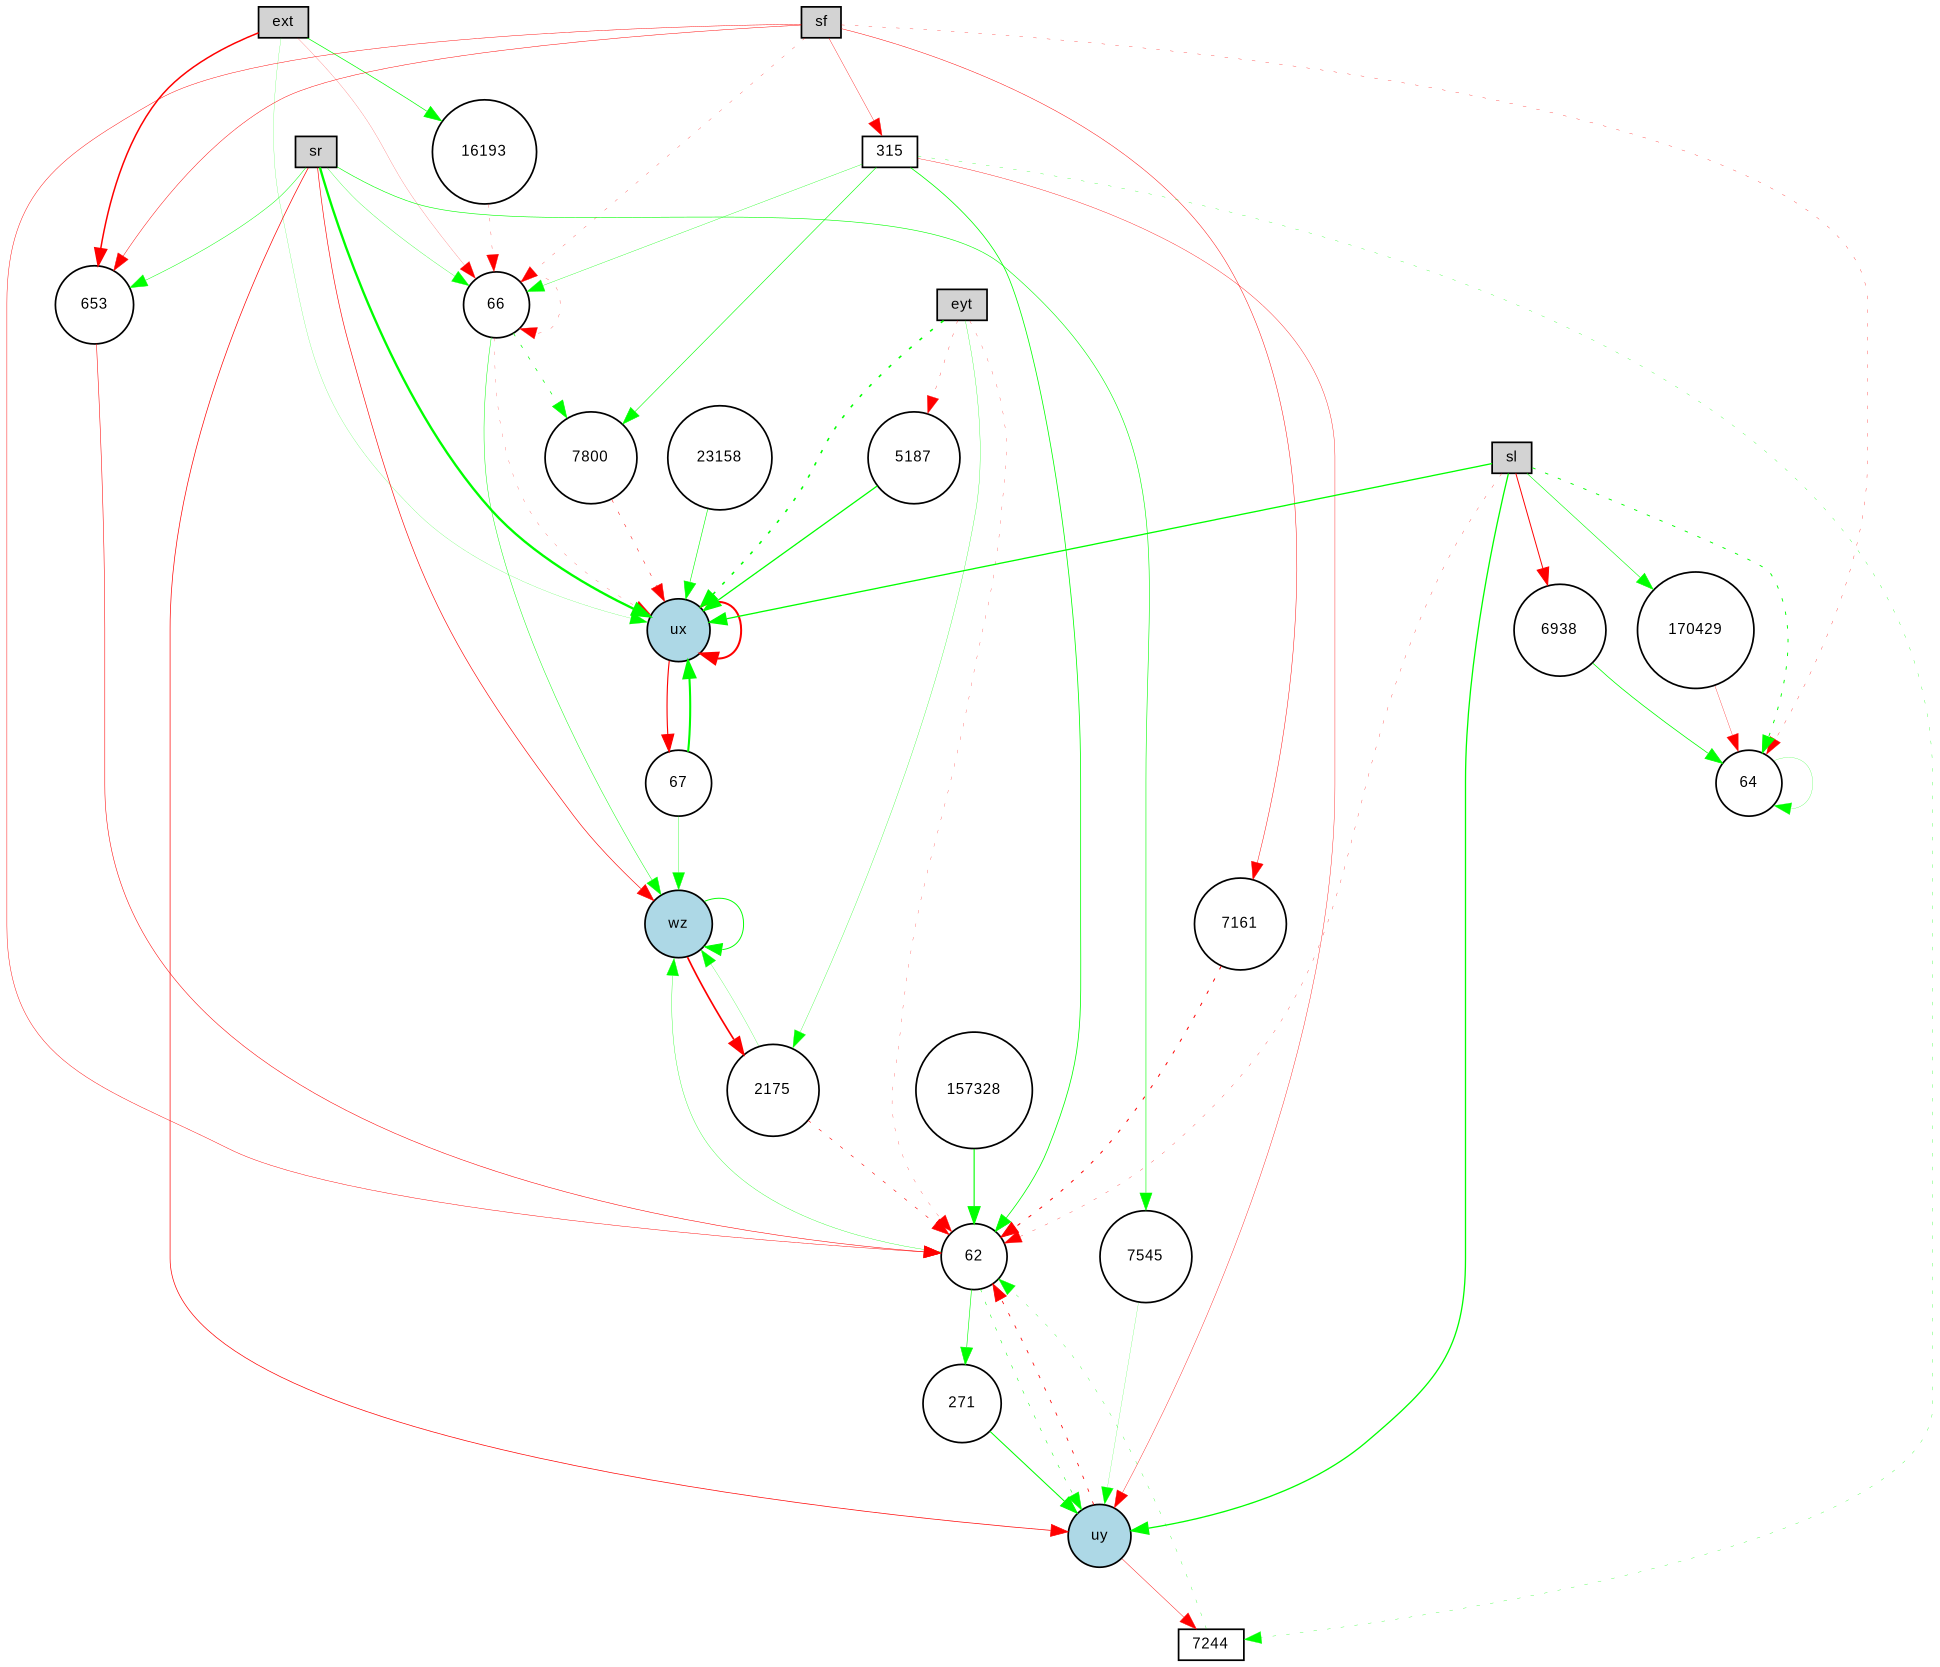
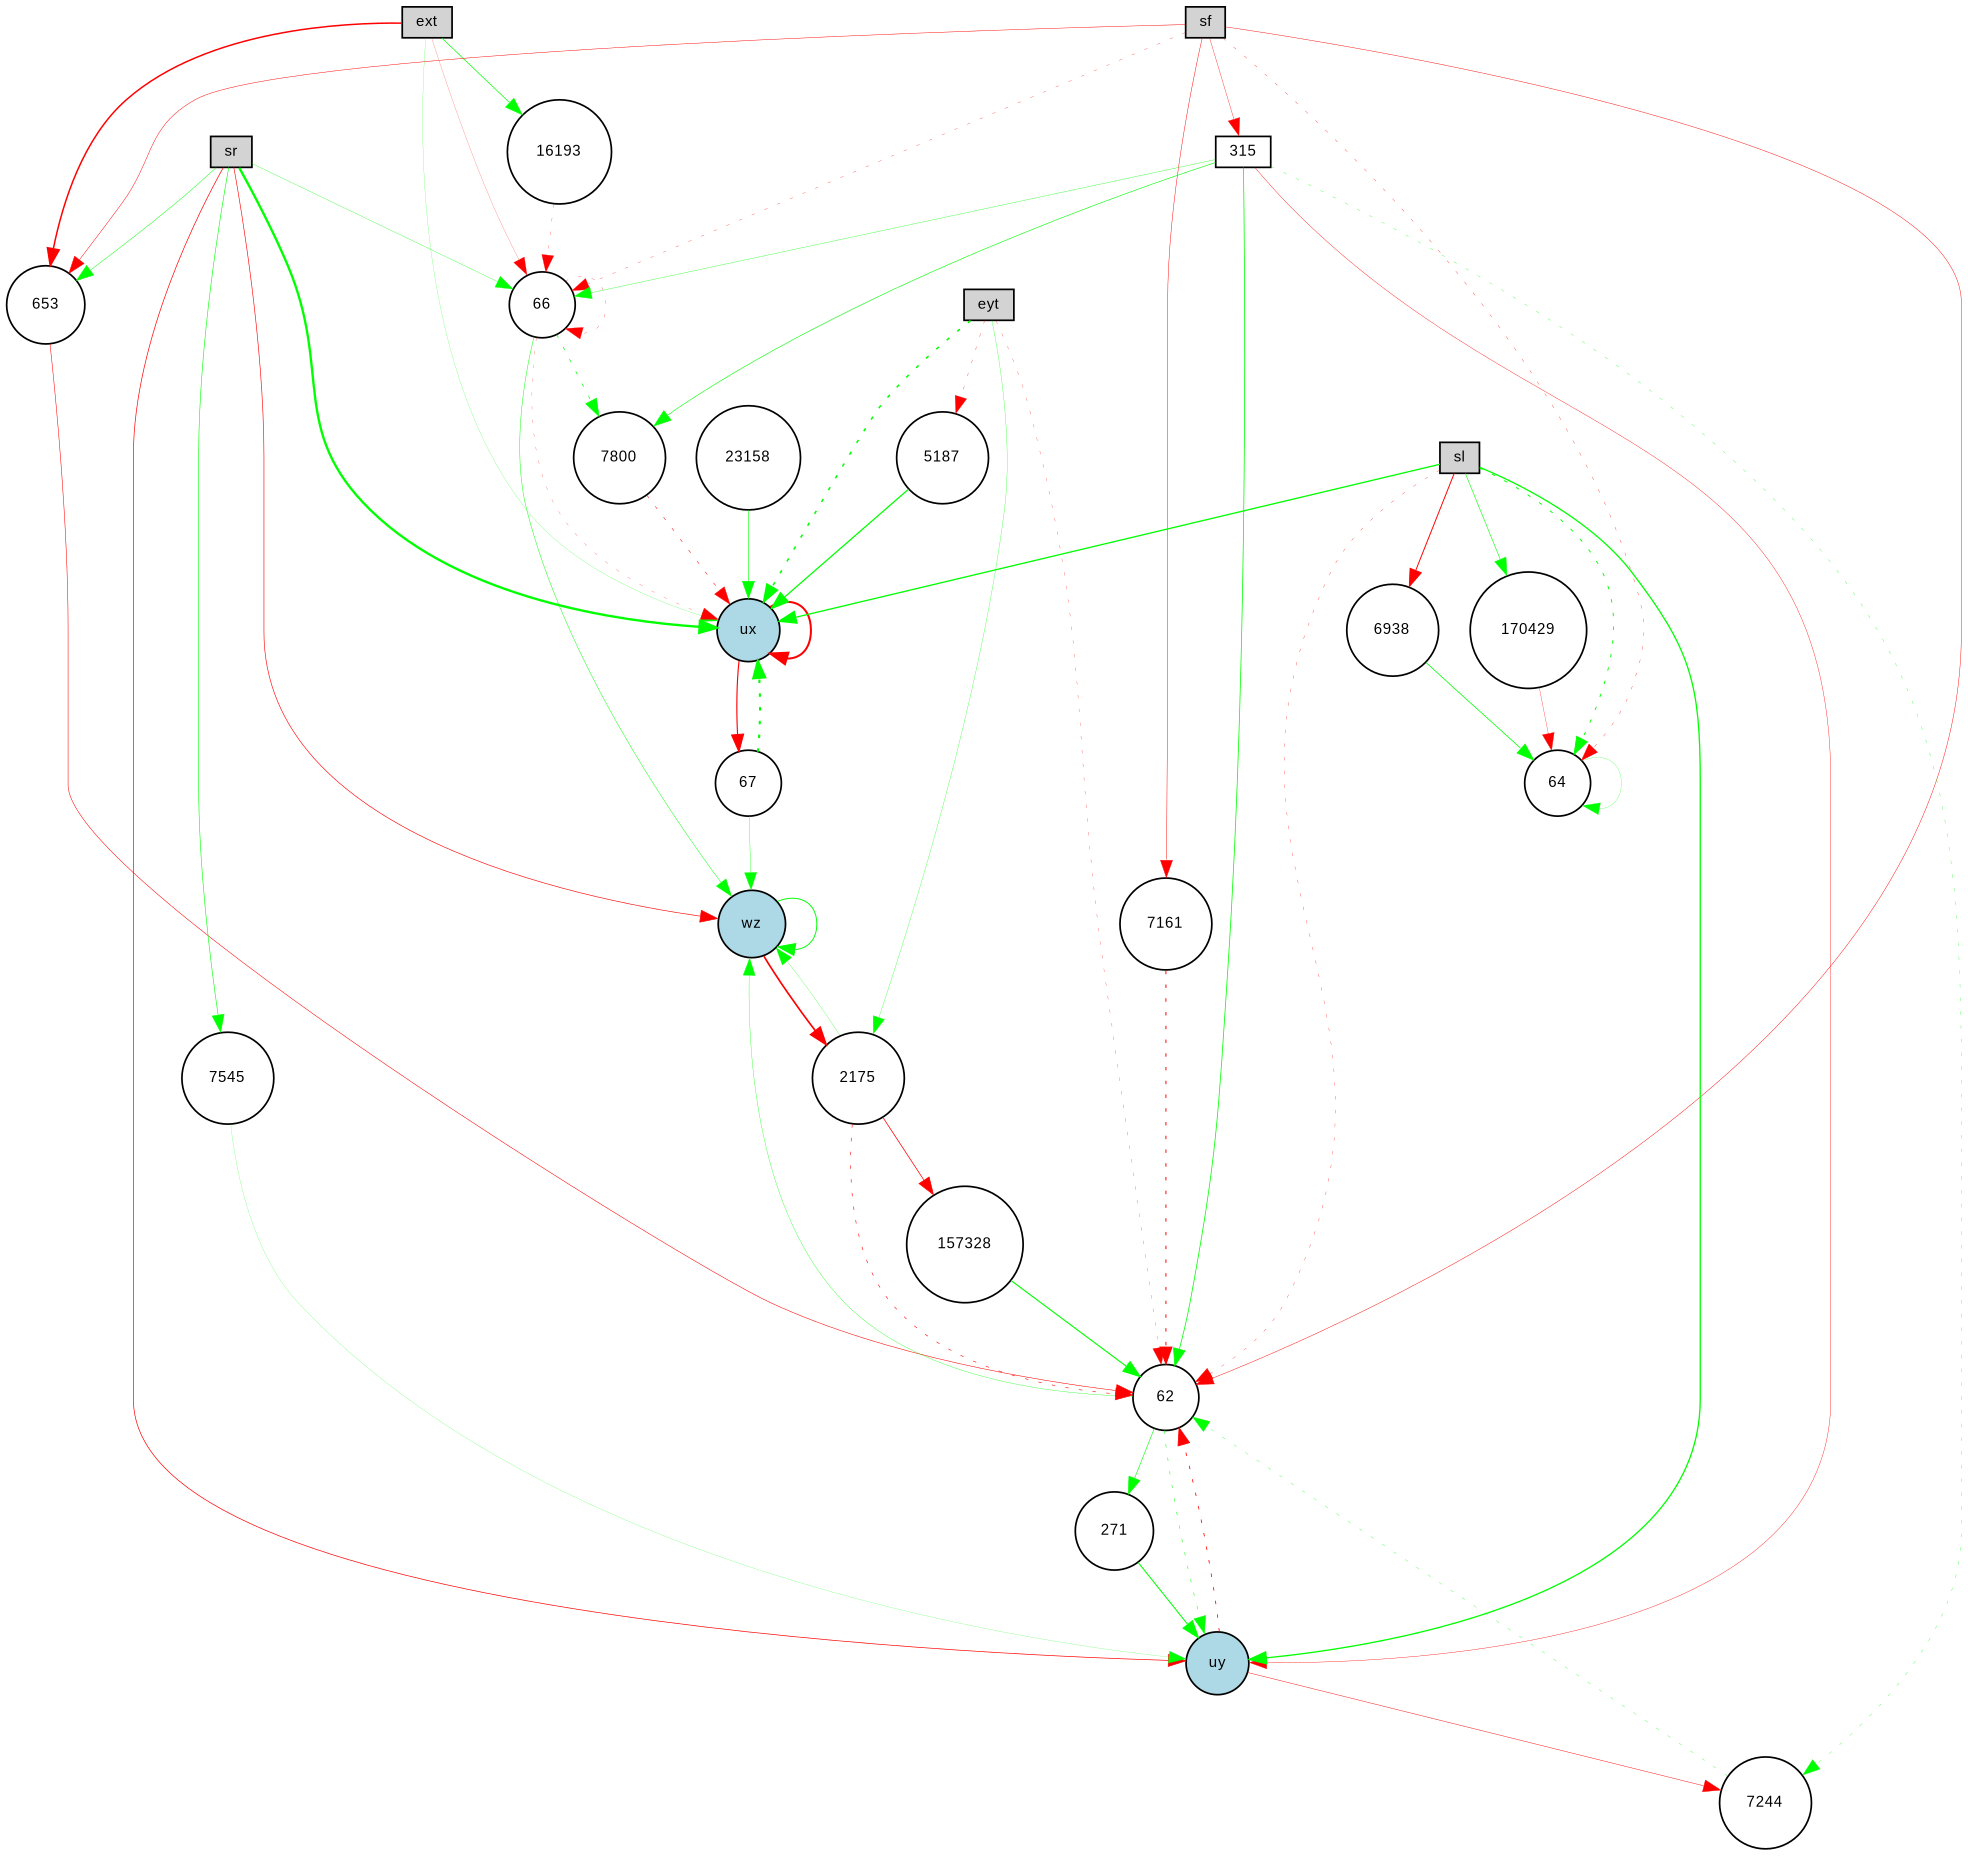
(690, 715) -> (760, 715)
none -> (903, 1149)
(1211, 1645) -> (1765, 1803)
